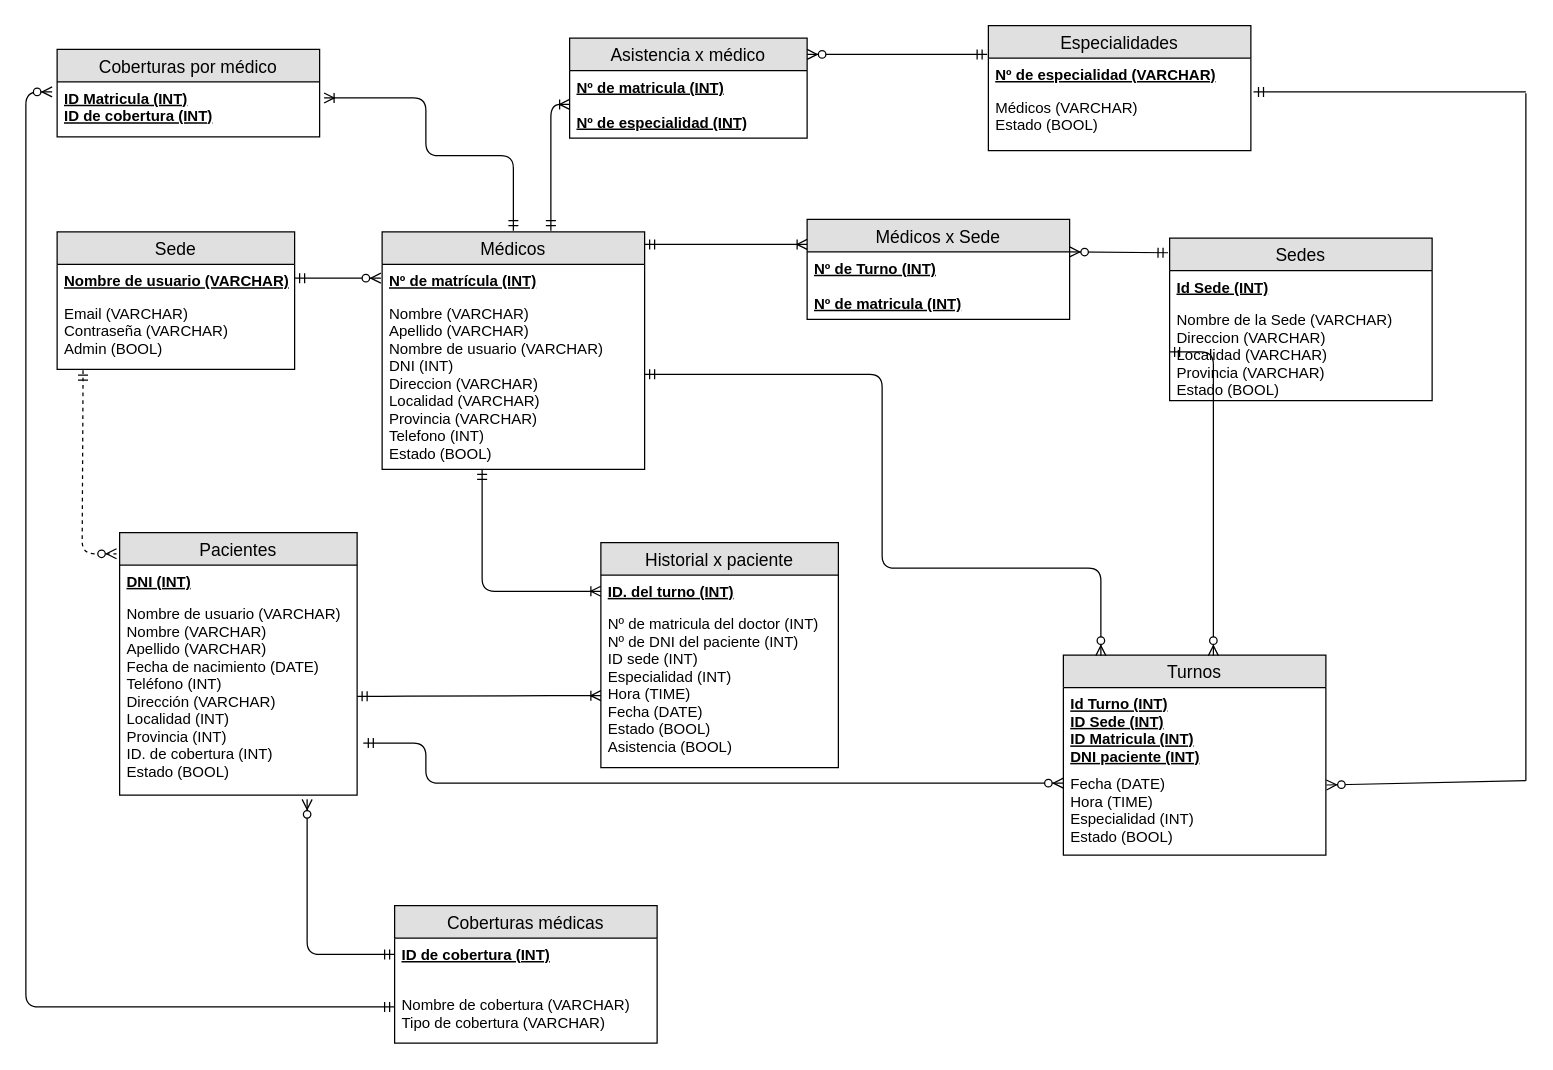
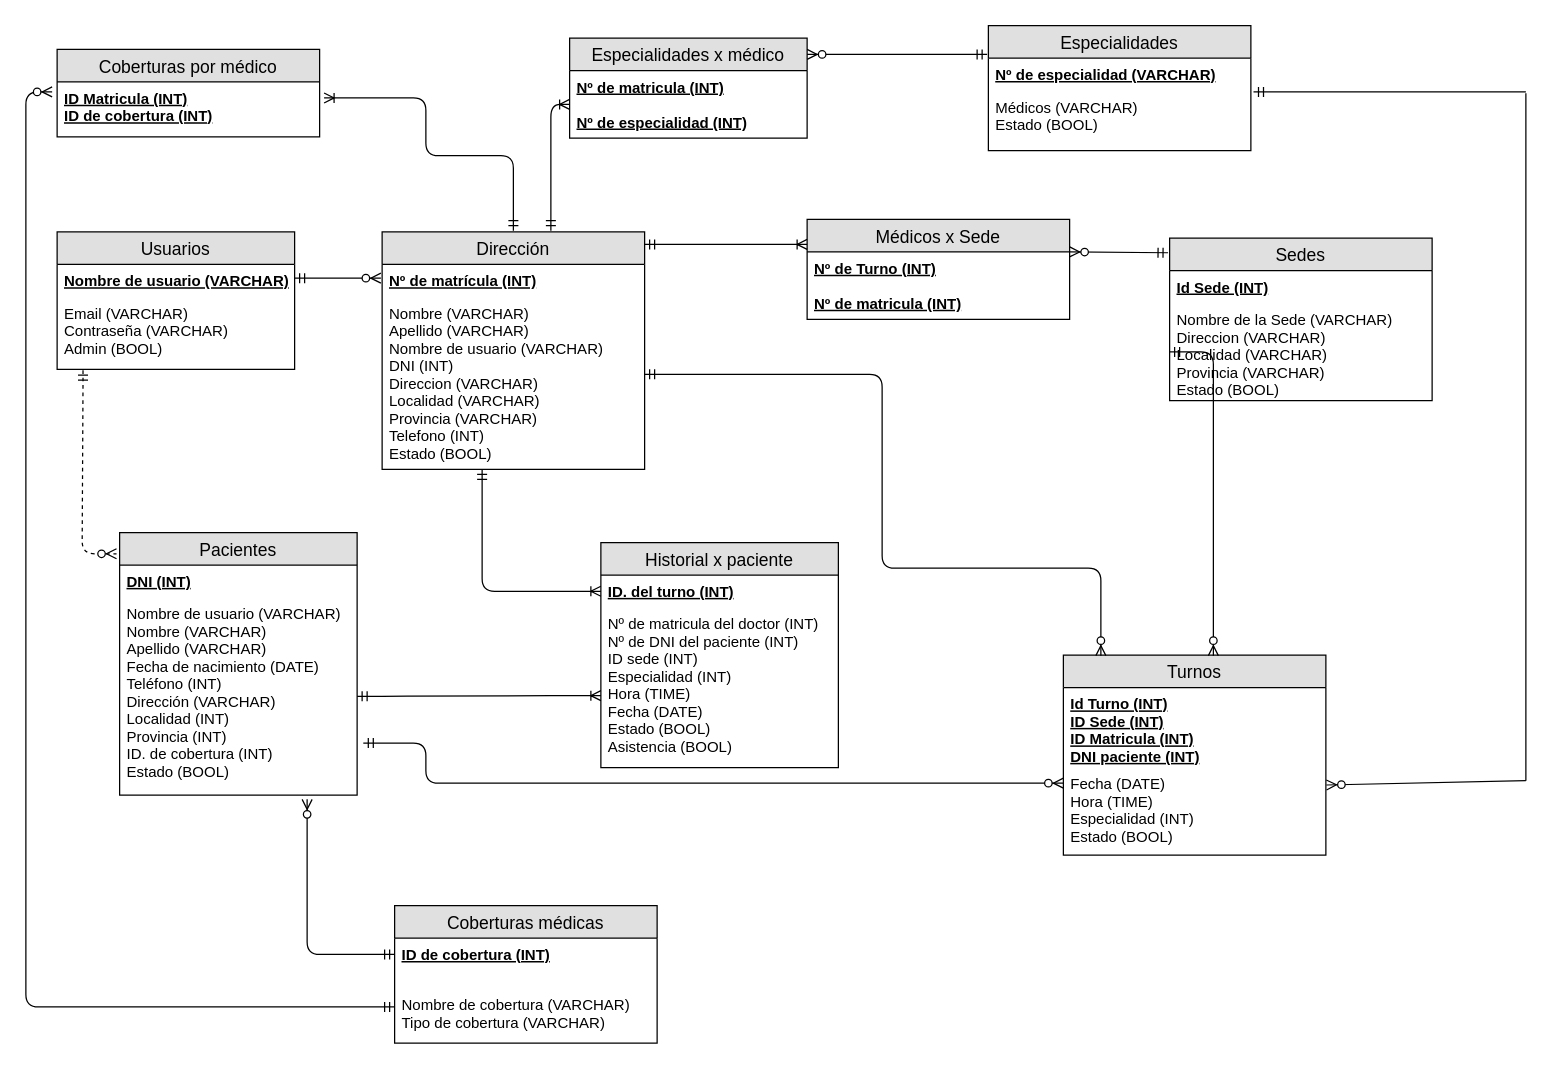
(688, 55) -> (688, 55)
(175, 249) -> (175, 249)
(513, 249) -> (513, 249)
